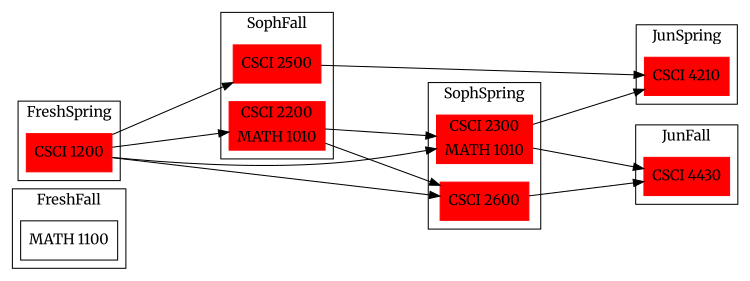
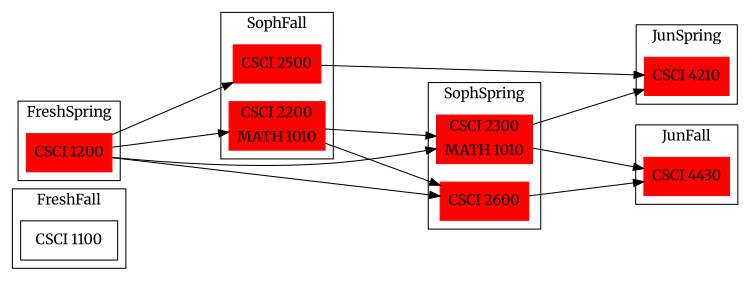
(69, 240) -> (69, 240)
